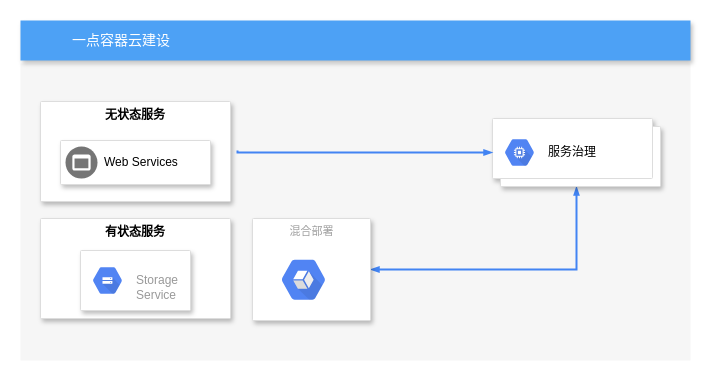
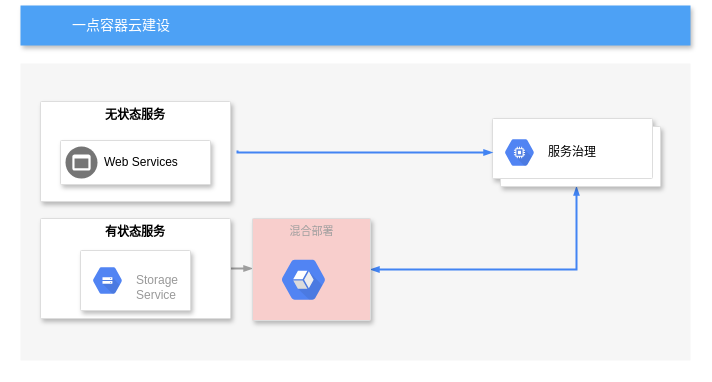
(356, 41) -> (356, 26)
(312, 232) -> (312, 232)
none -> (237, 269)
